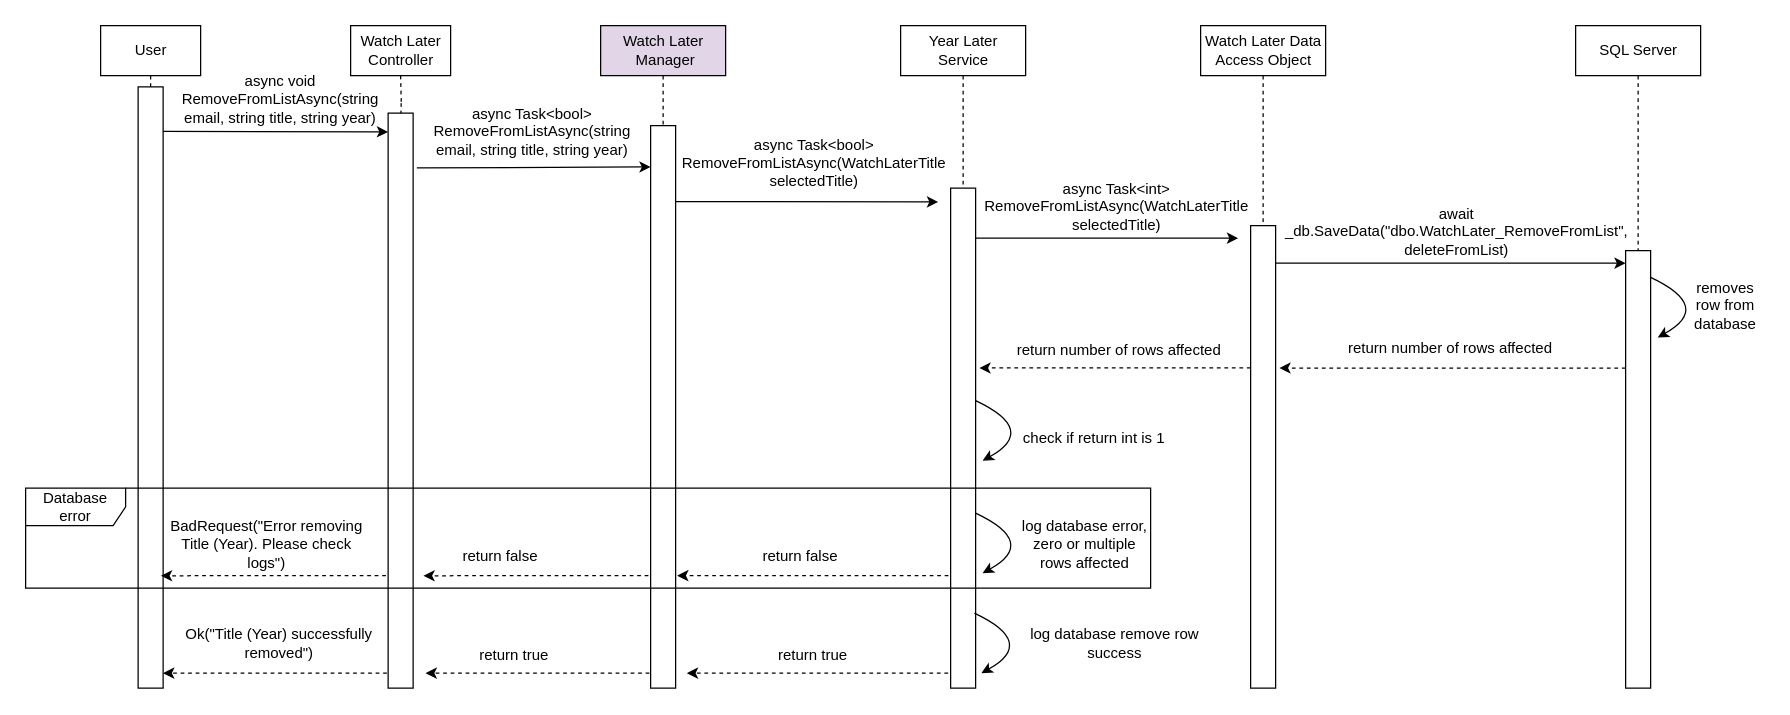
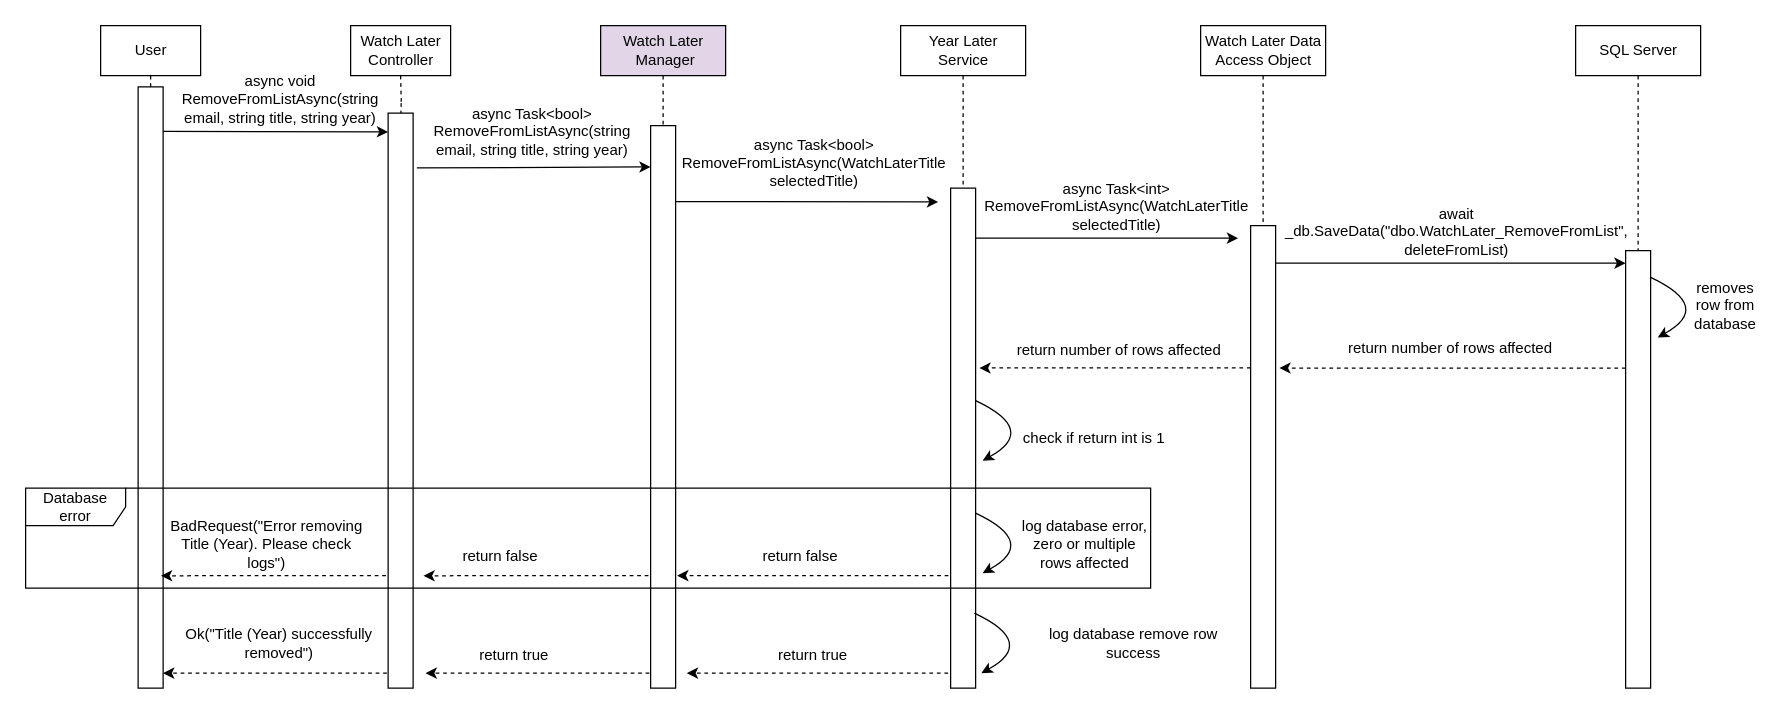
(1115, 643) -> (1134, 643)
